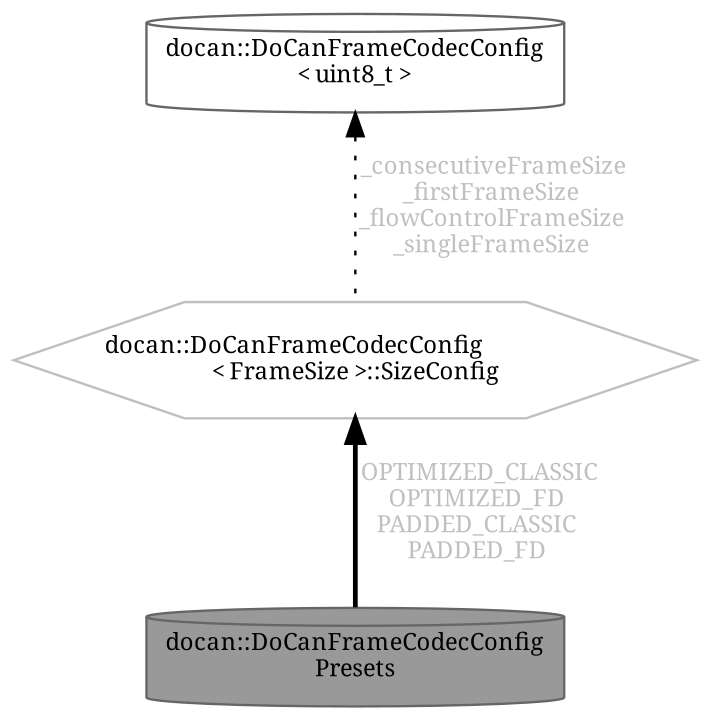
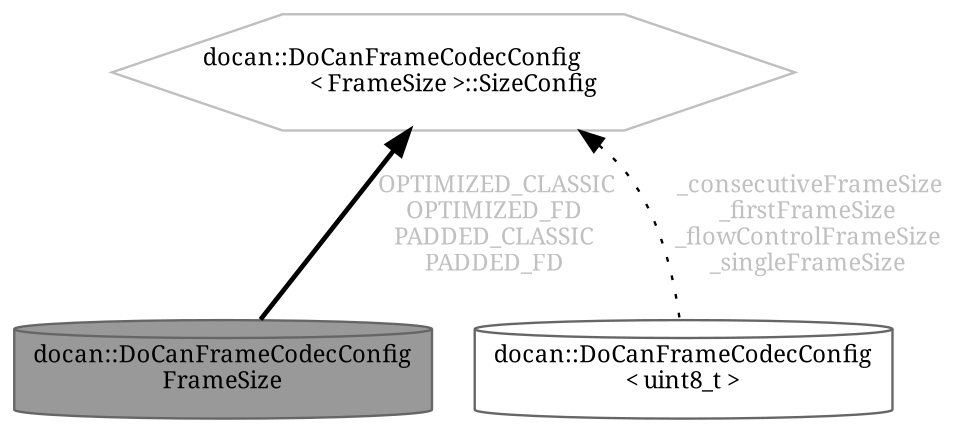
(355, 219) -> (656, 225)
(355, 657) -> (223, 369)
